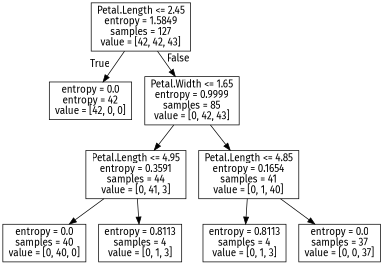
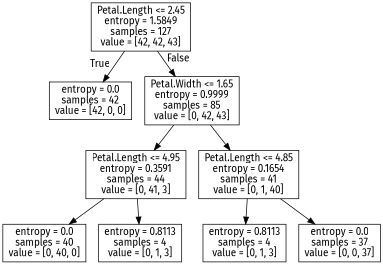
(90, 101) -> (90, 101)
